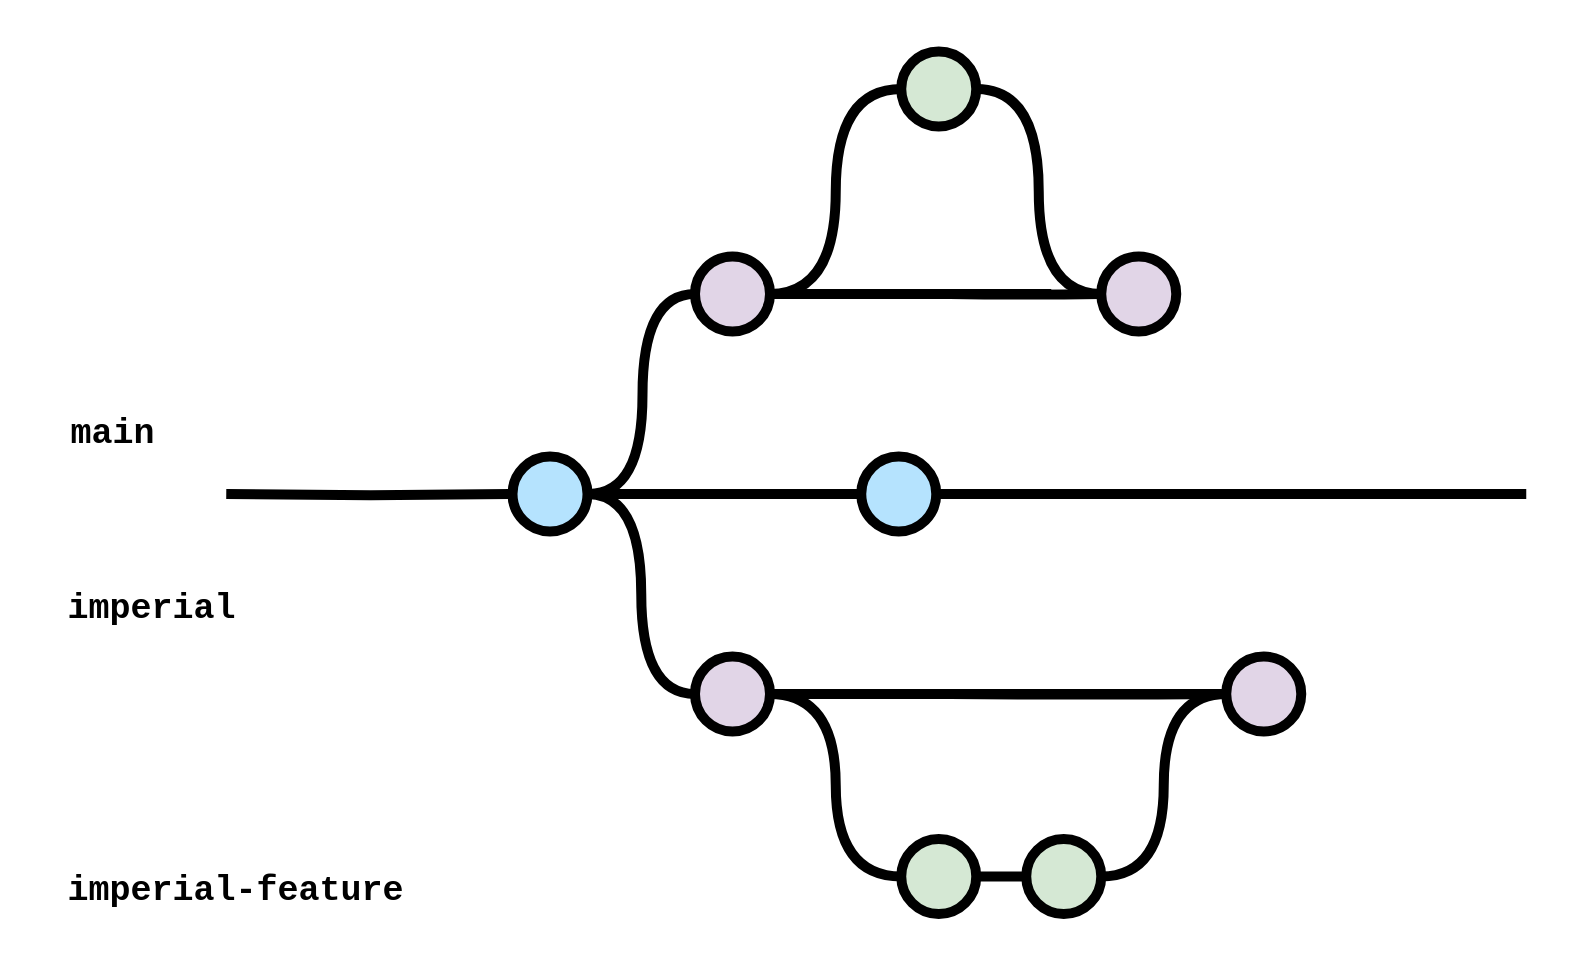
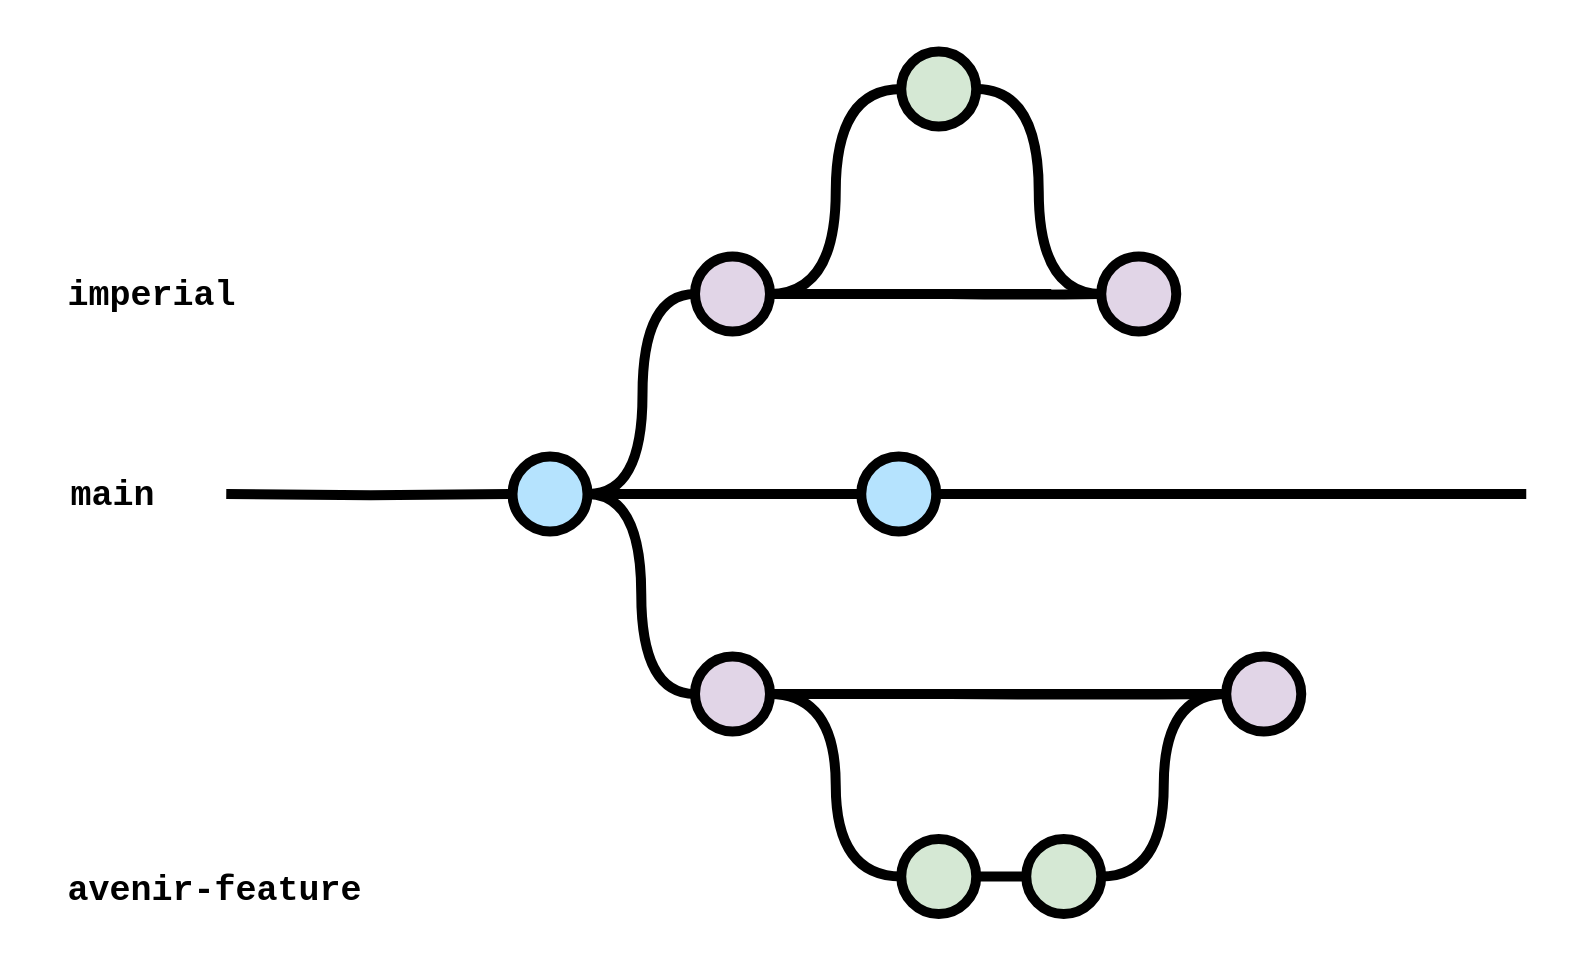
(114, 431) -> (114, 494)
(364, 606) -> (364, 294)
(212, 889) -> (201, 889)
